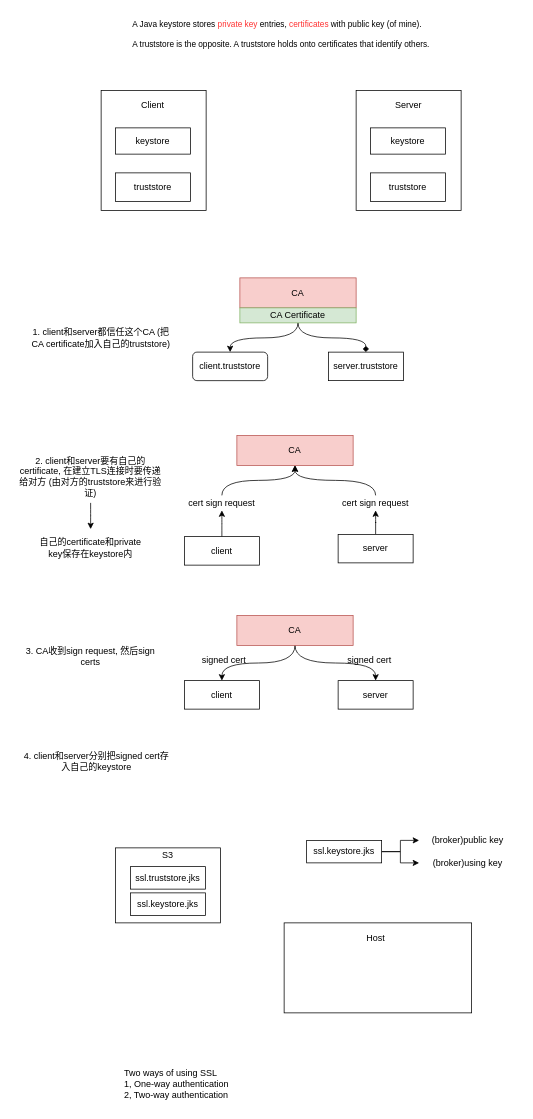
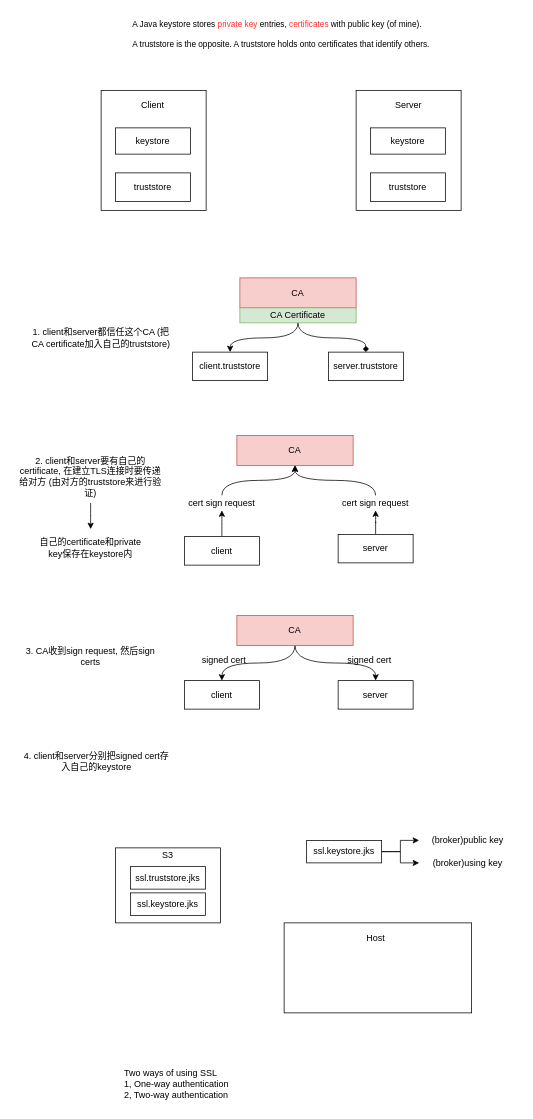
(230, 366) -> (230, 366)
